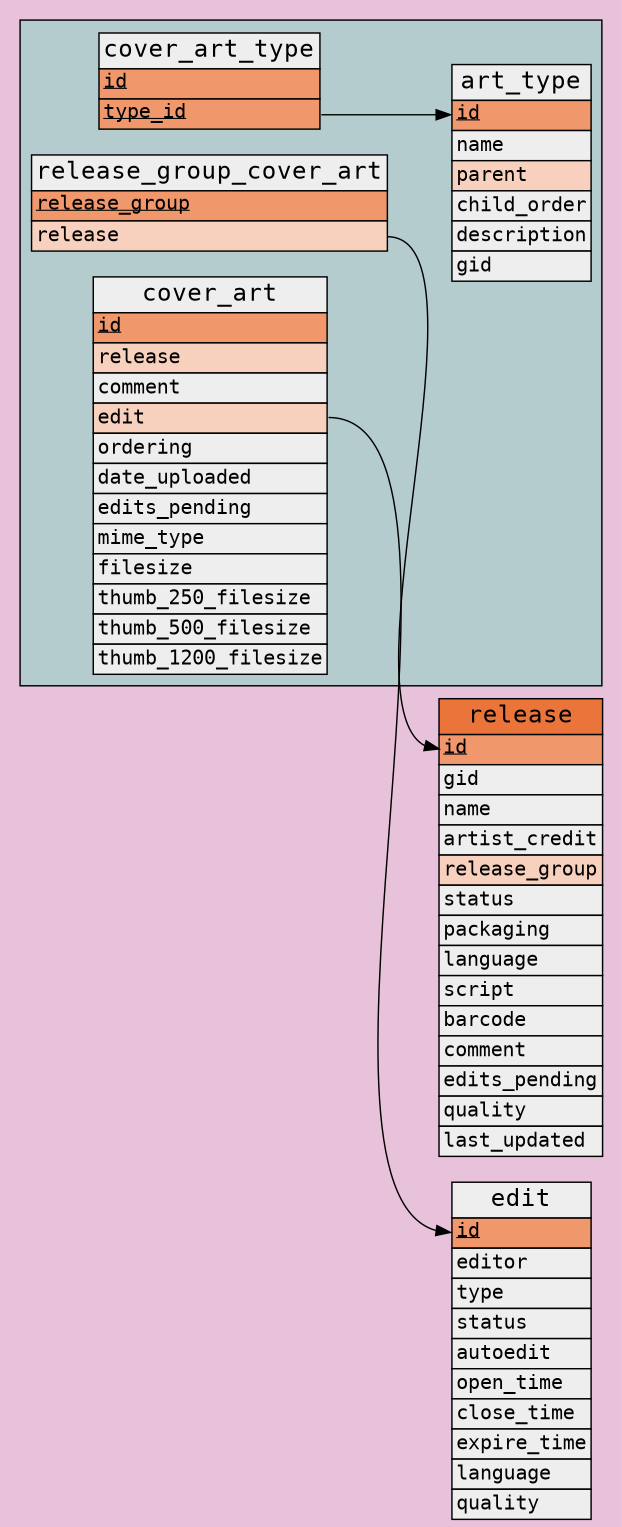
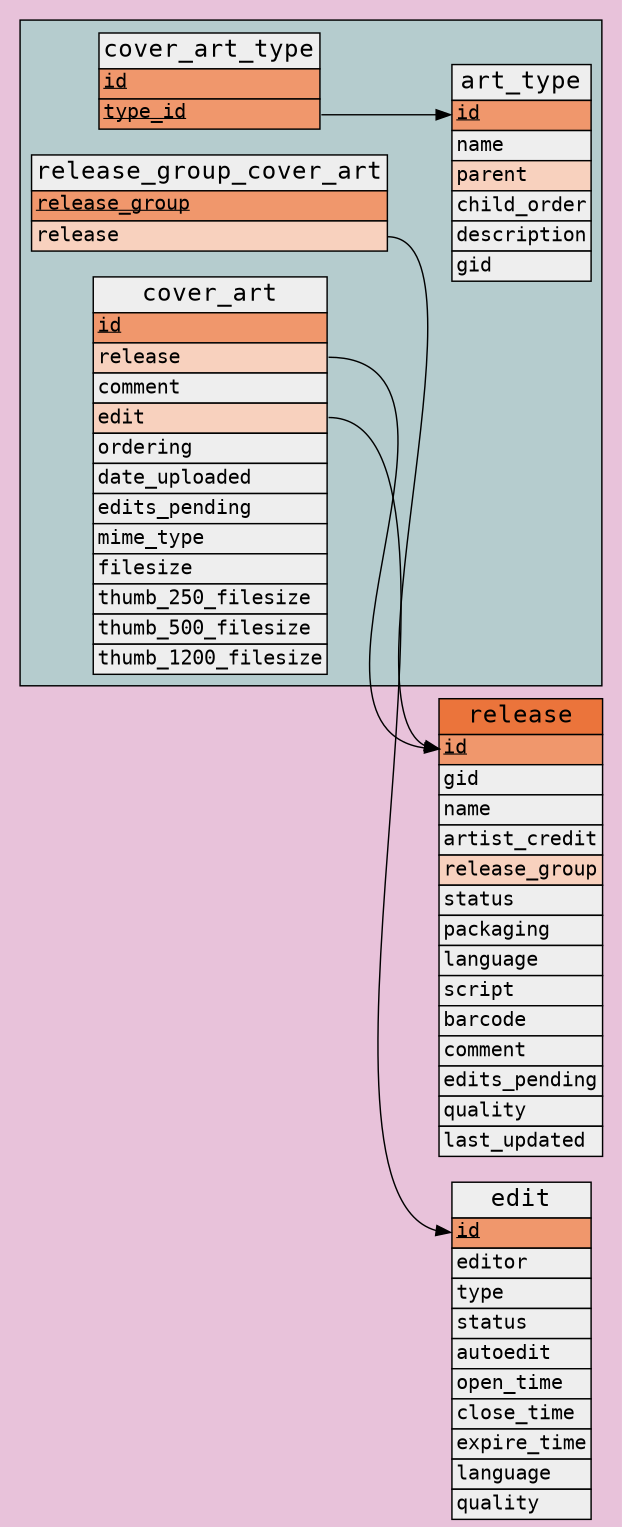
none -> (385, 546)
